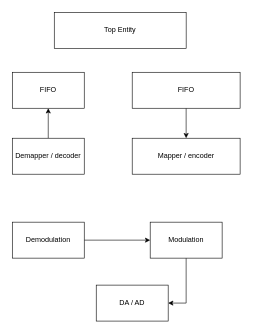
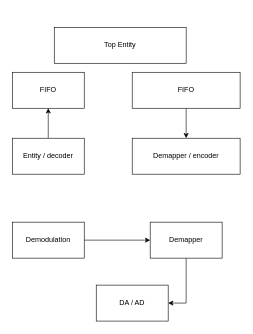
(120, 30) -> (120, 45)
(48, 156) -> (48, 156)
(186, 156) -> (186, 156)
(186, 240) -> (186, 240)
